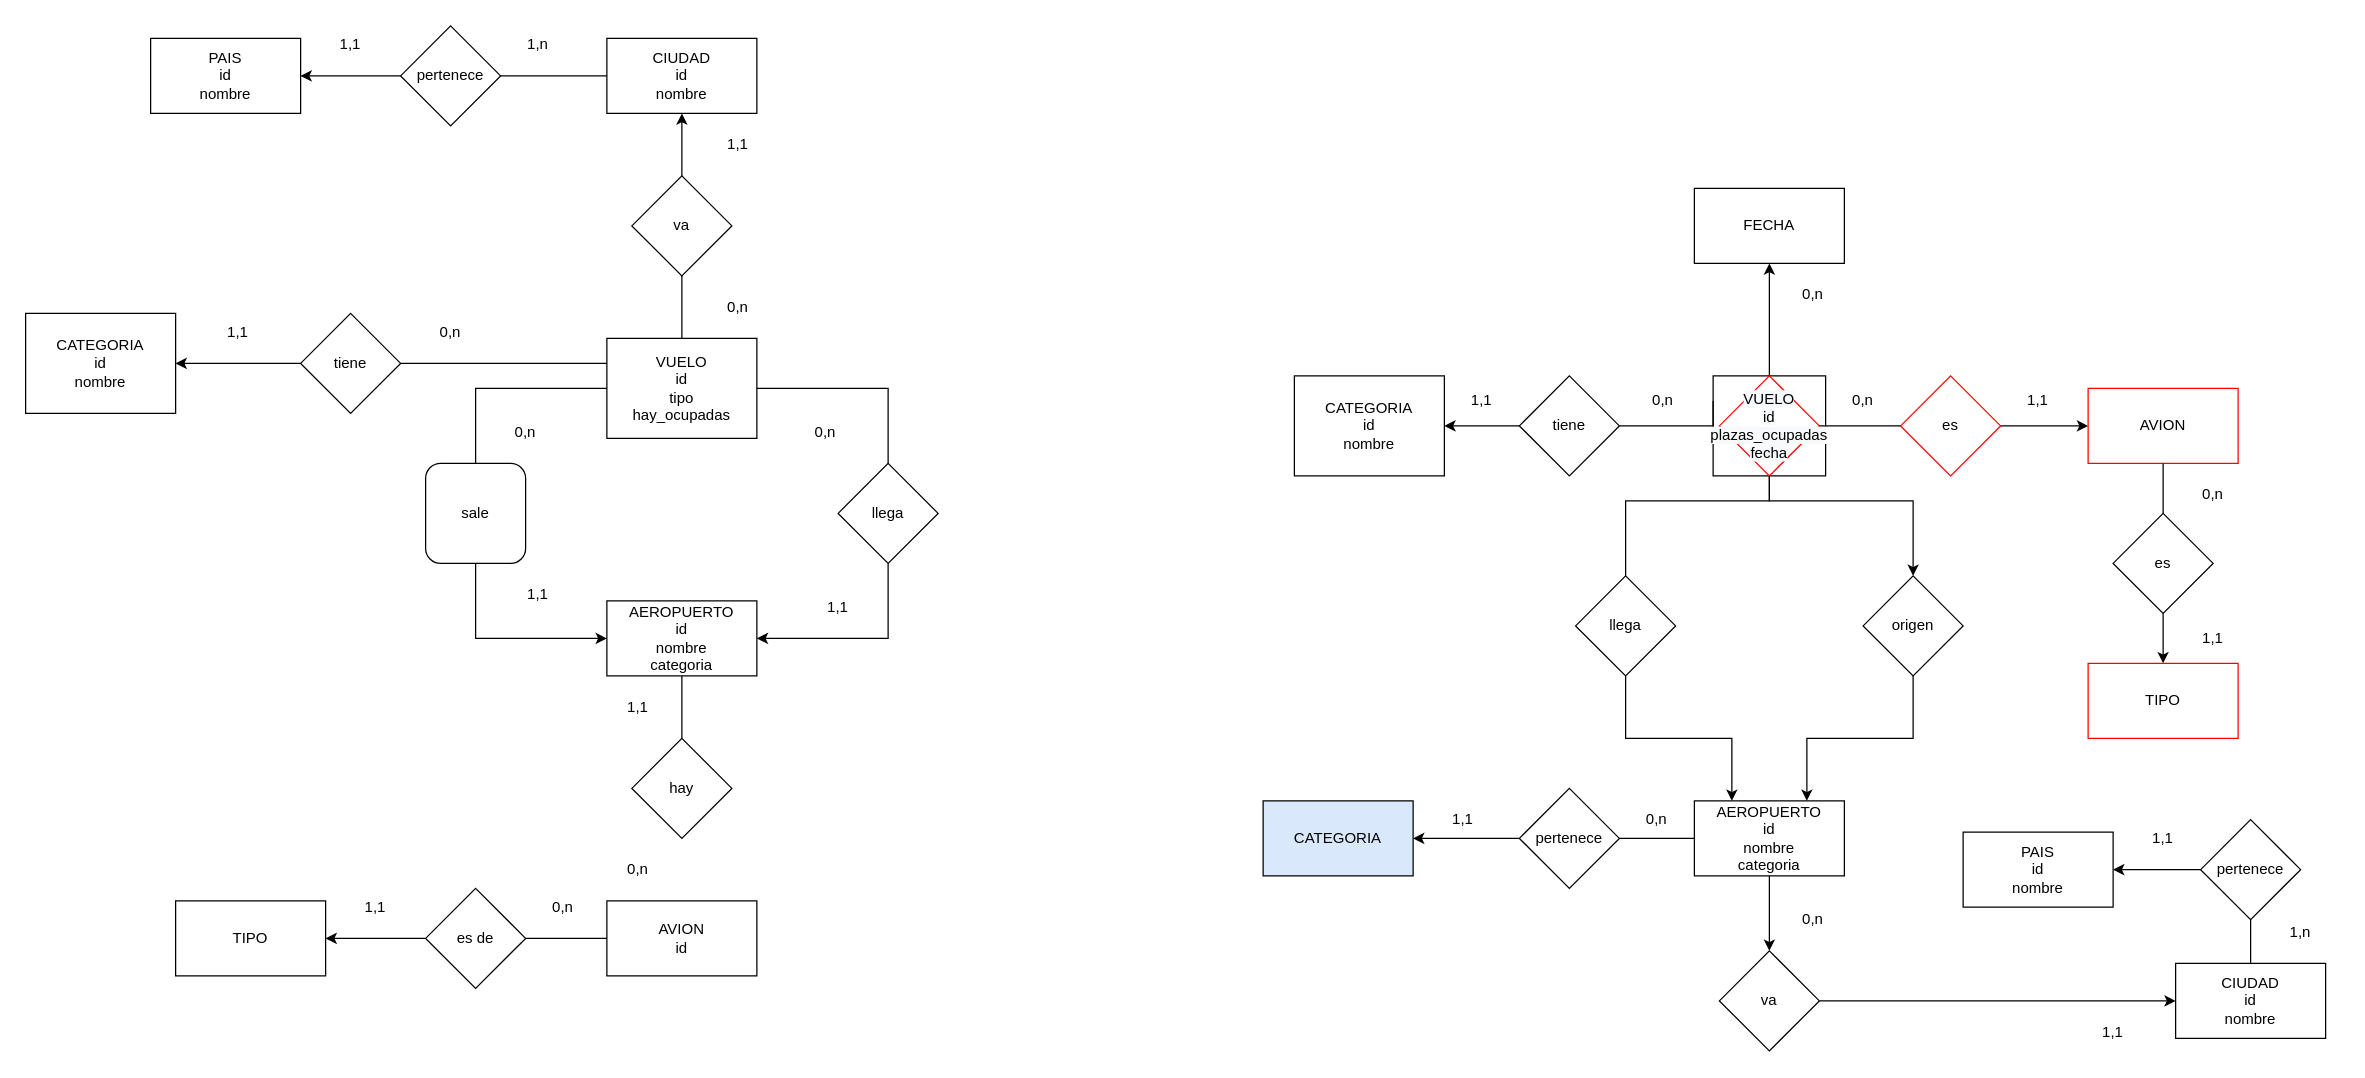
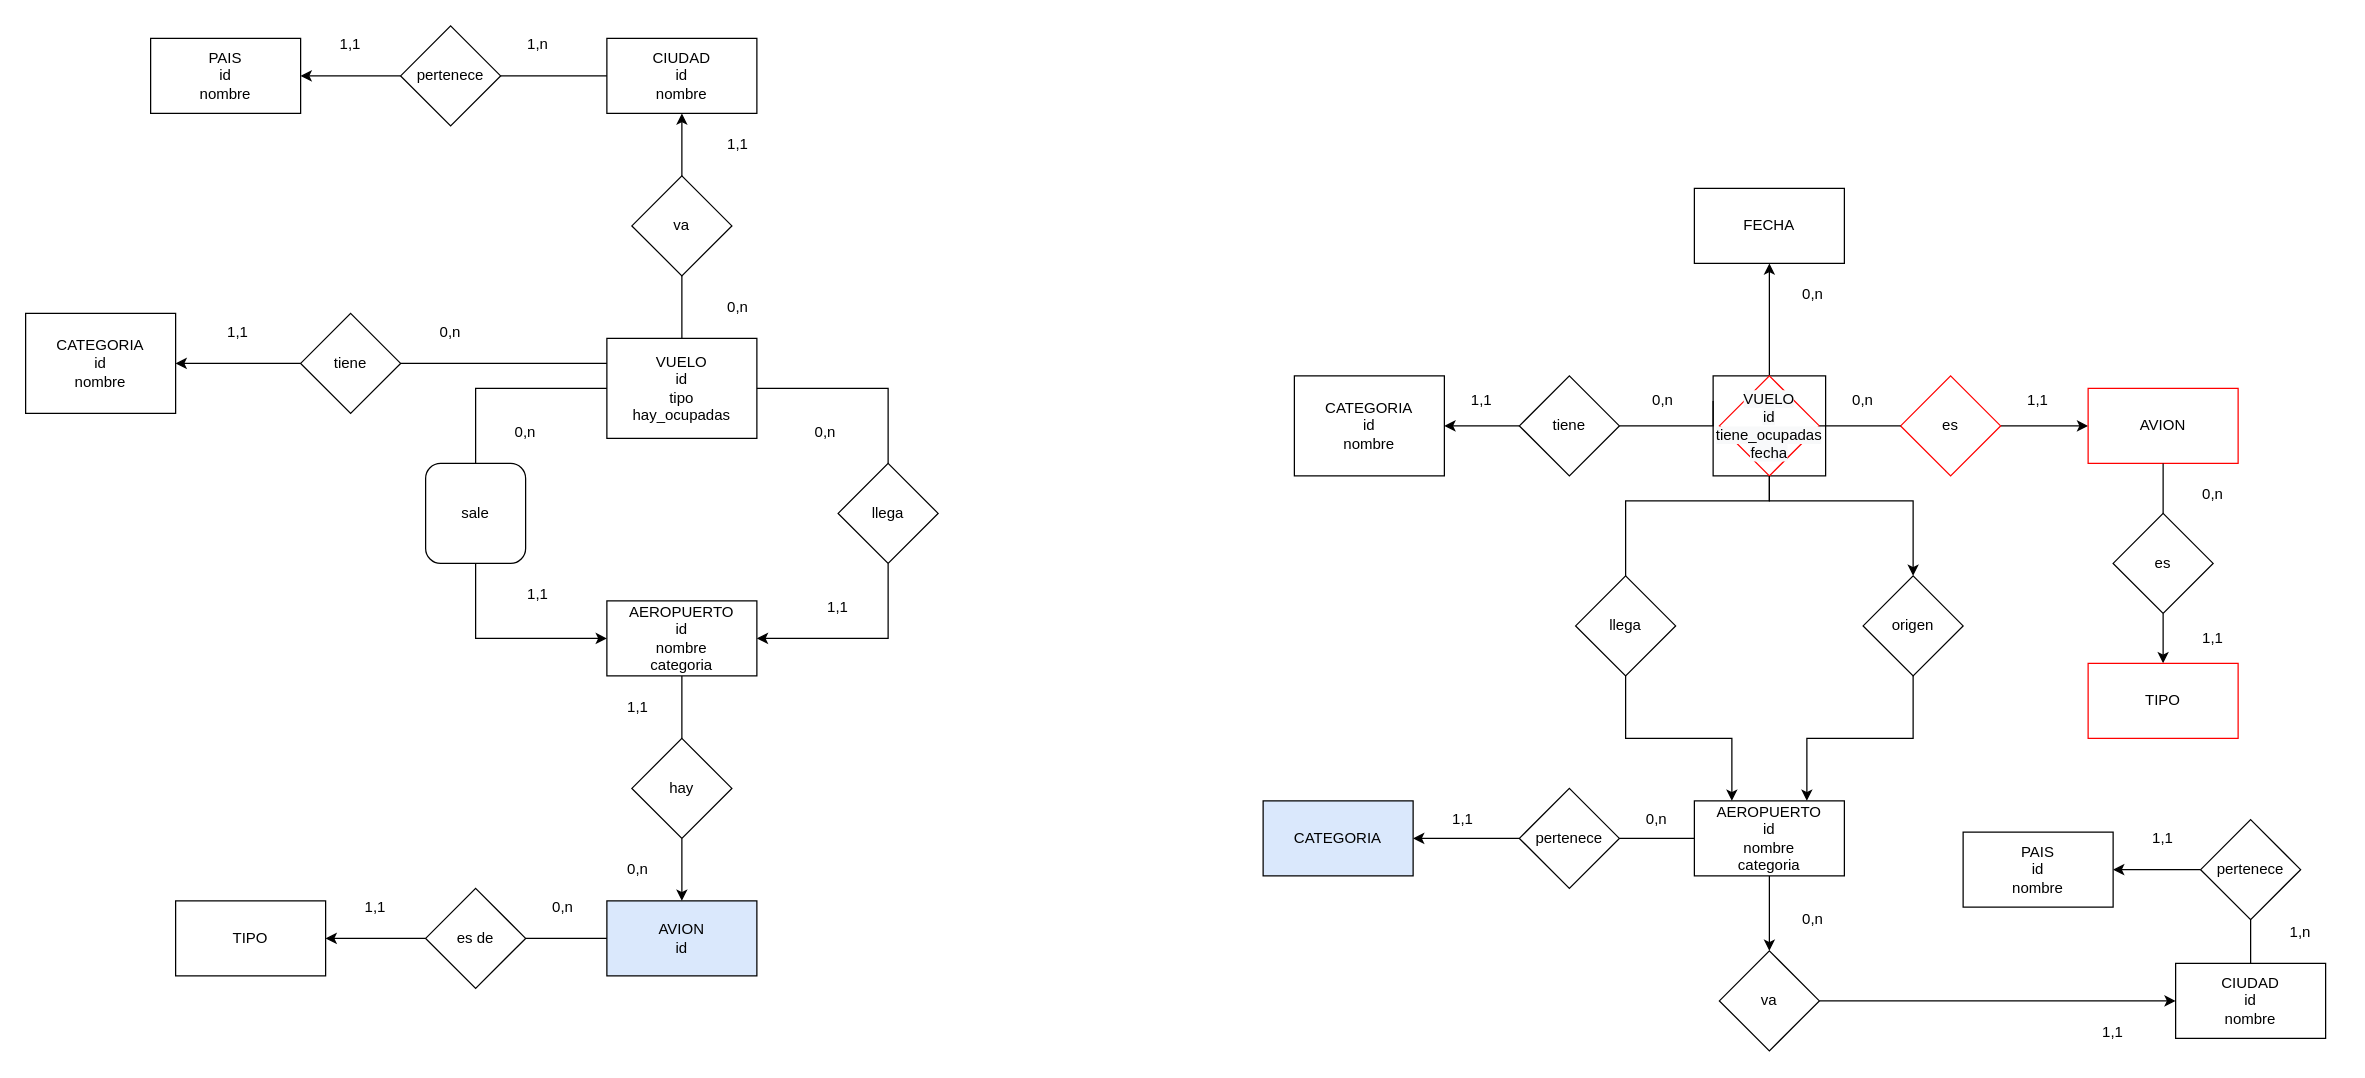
(1769, 426) -> (1769, 426)
none -> (682, 865)
(682, 938) -> (682, 938)
